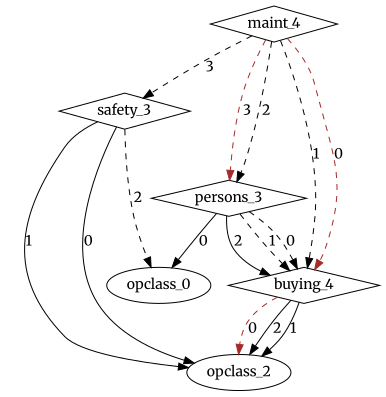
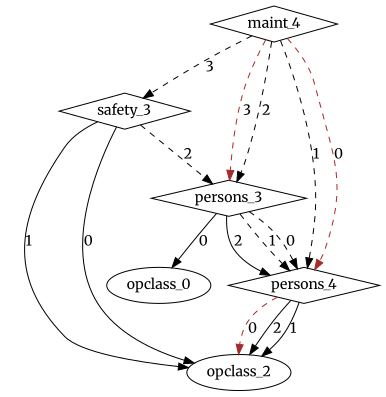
(130, 195) -> (173, 151)
(304, 285) -> (304, 285)
